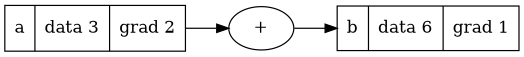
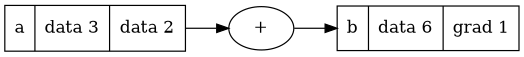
(148, 28) -> (148, 28)
